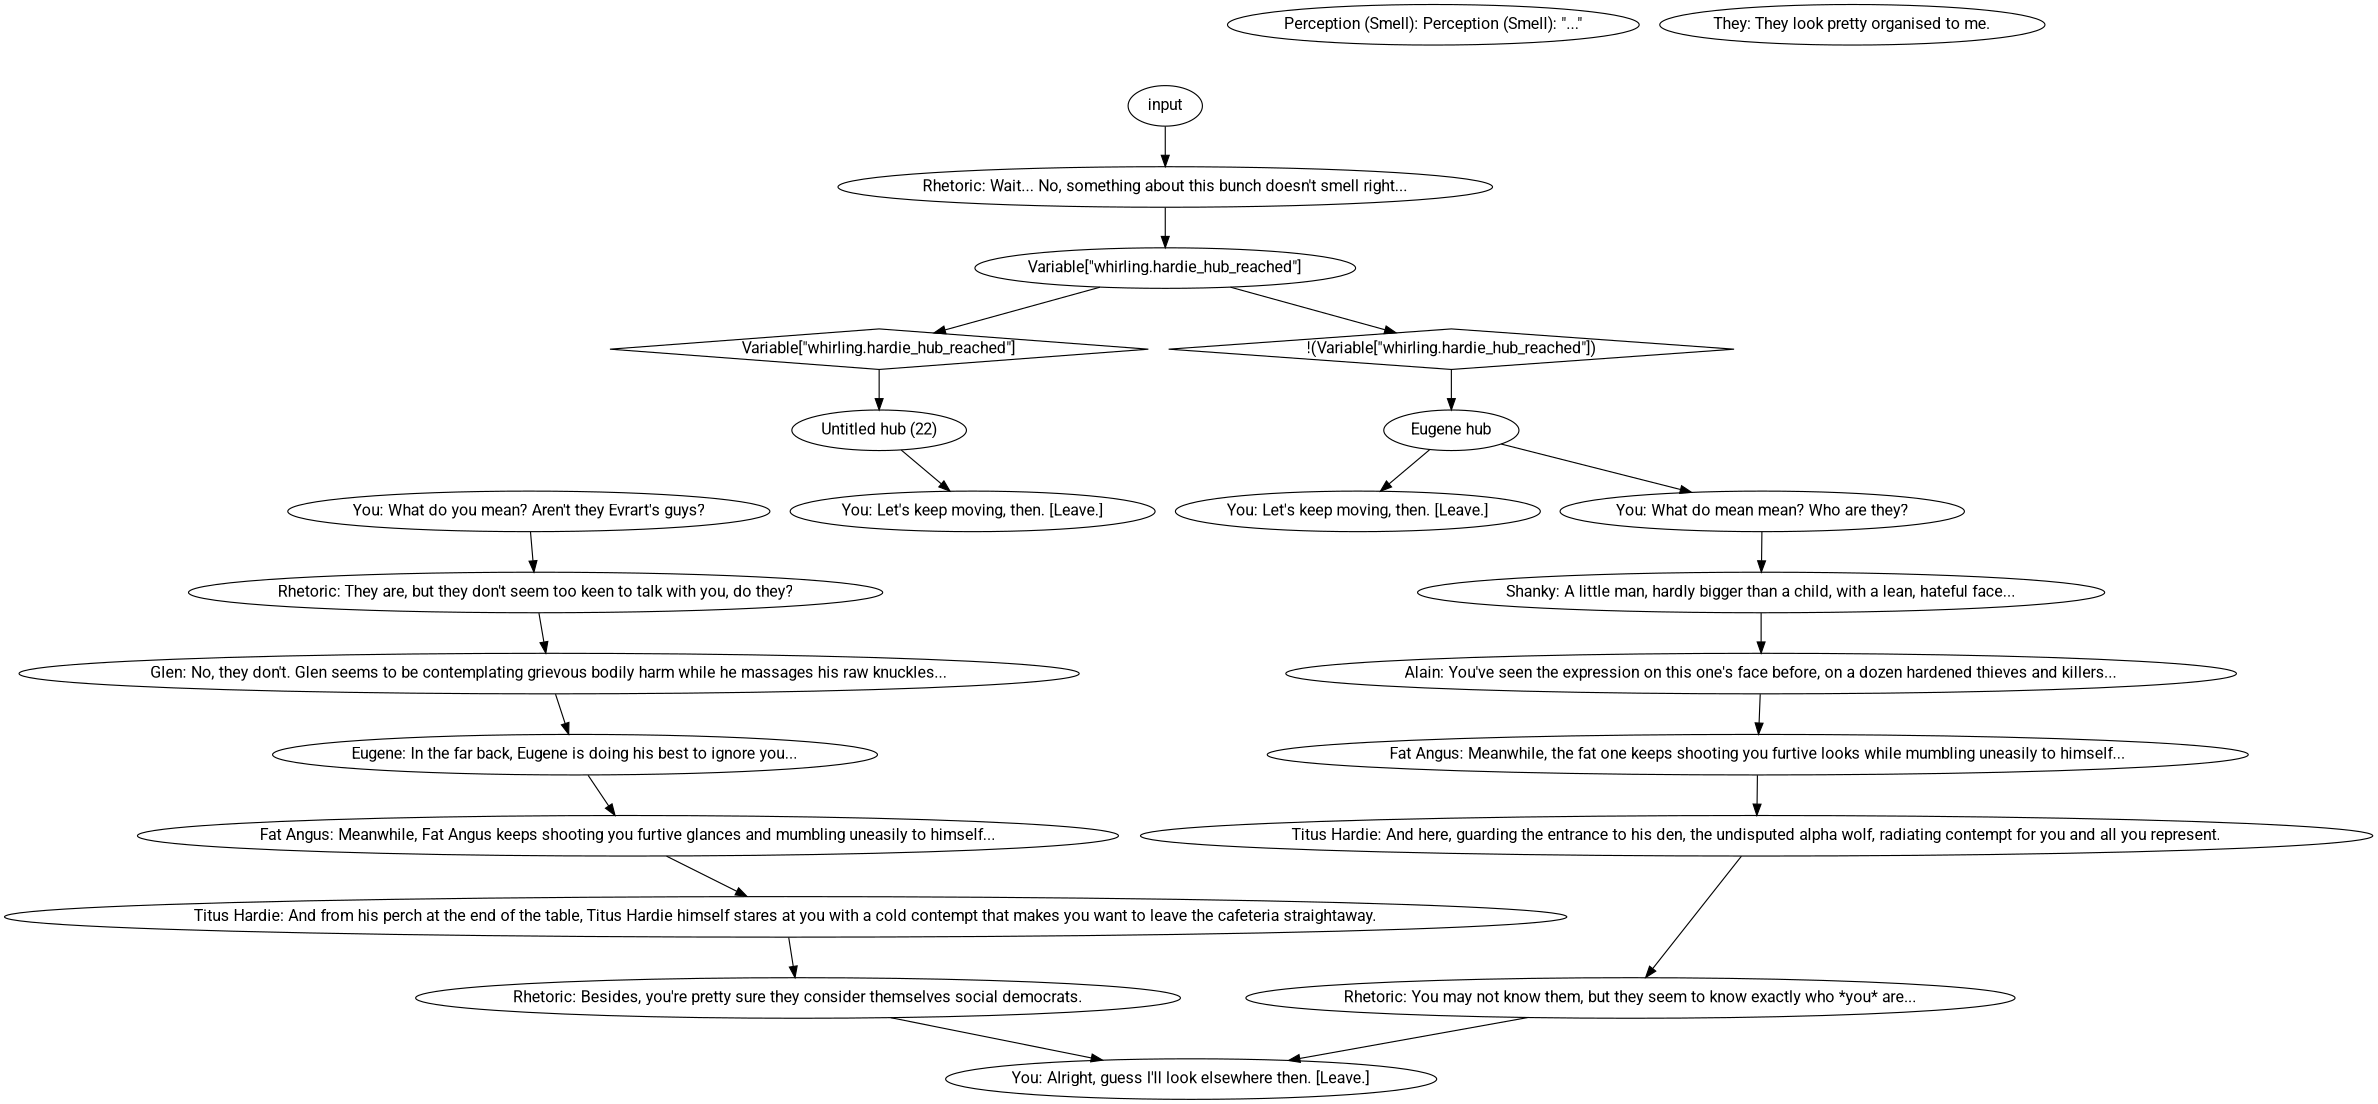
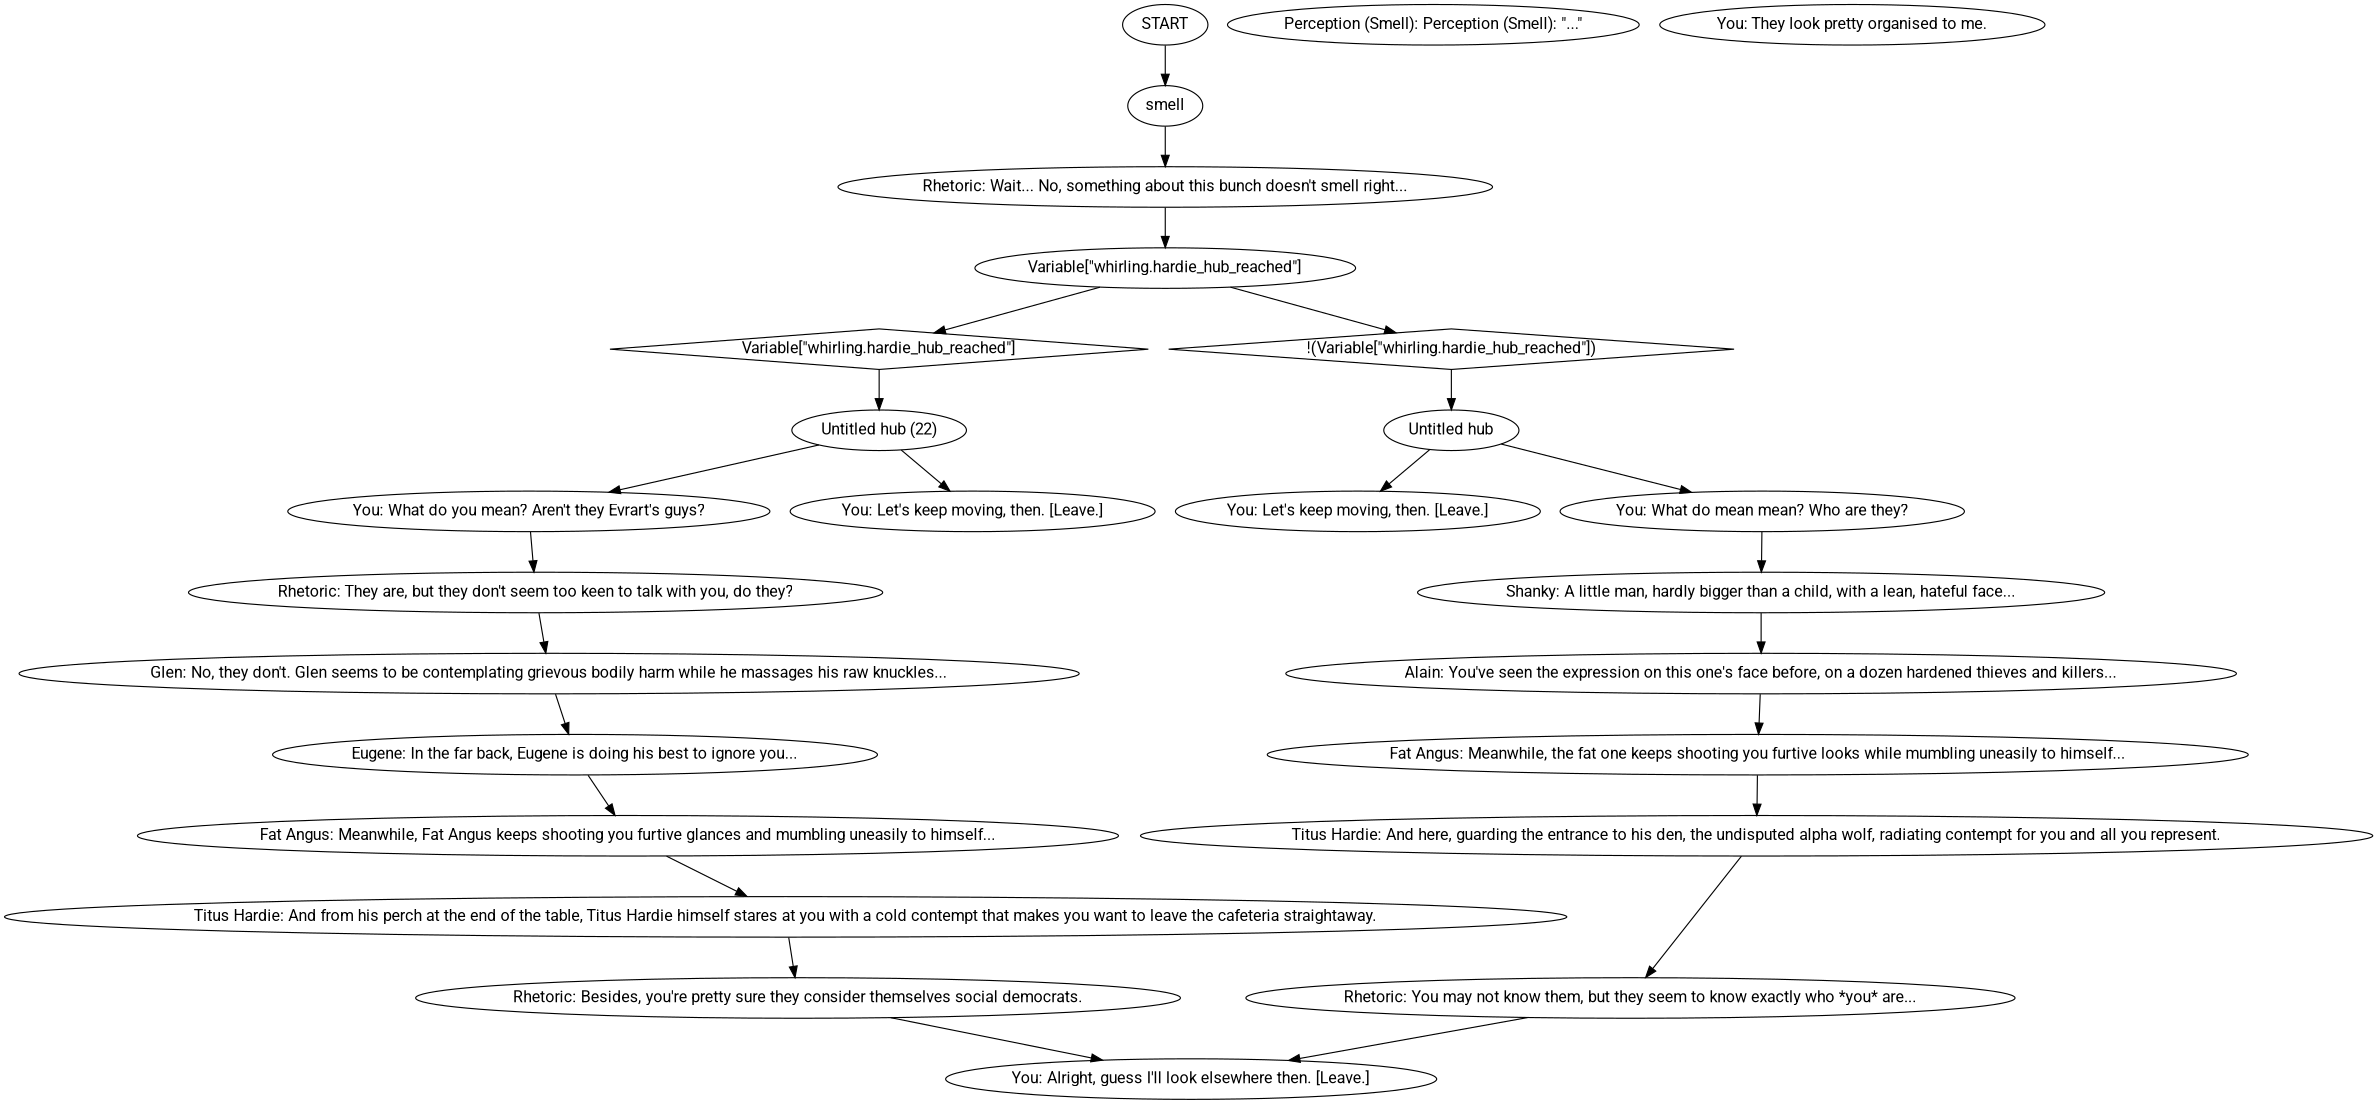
none -> (1165, 25)
(1852, 25) -> (1852, 25)
(1165, 106) -> (1165, 106)
(1451, 430) -> (1451, 430)
none -> (719, 467)
